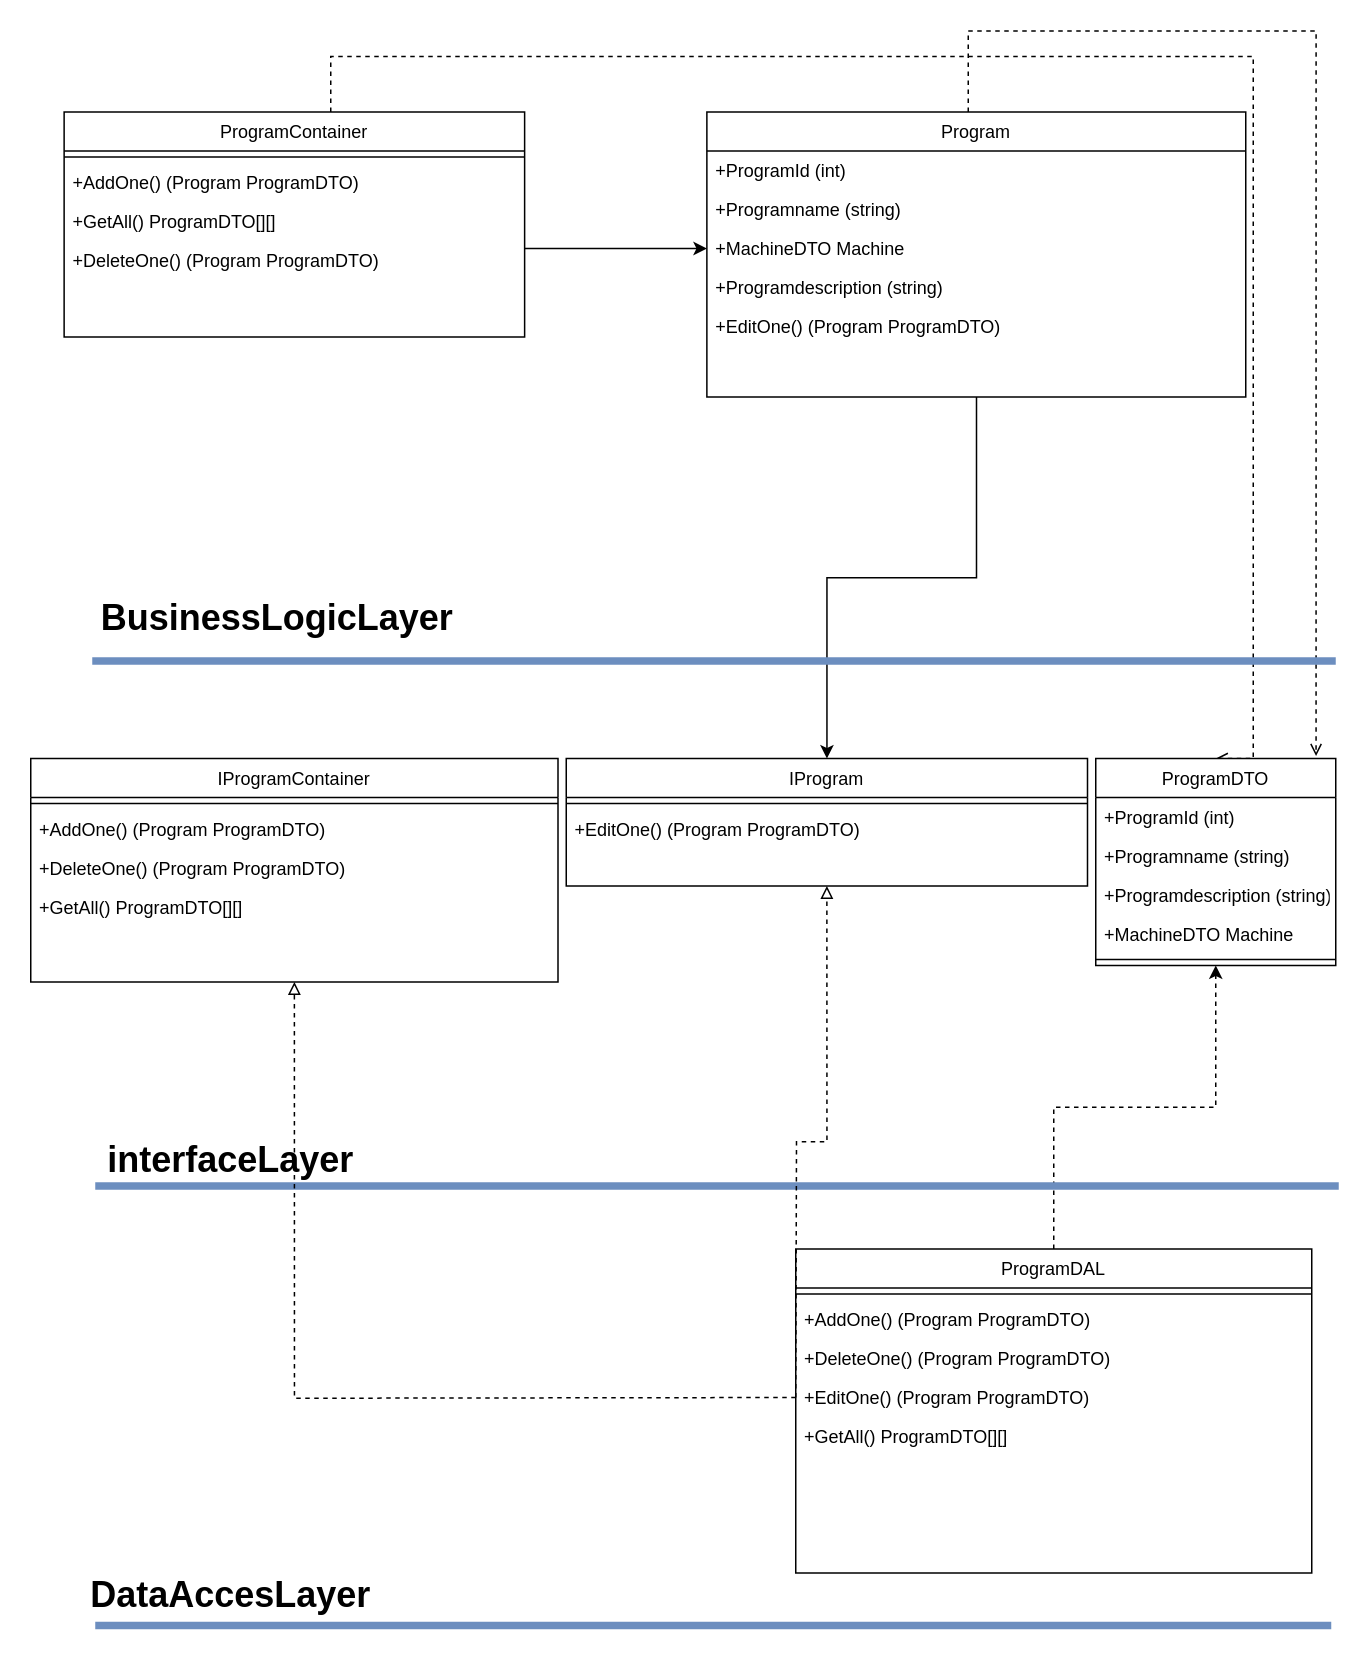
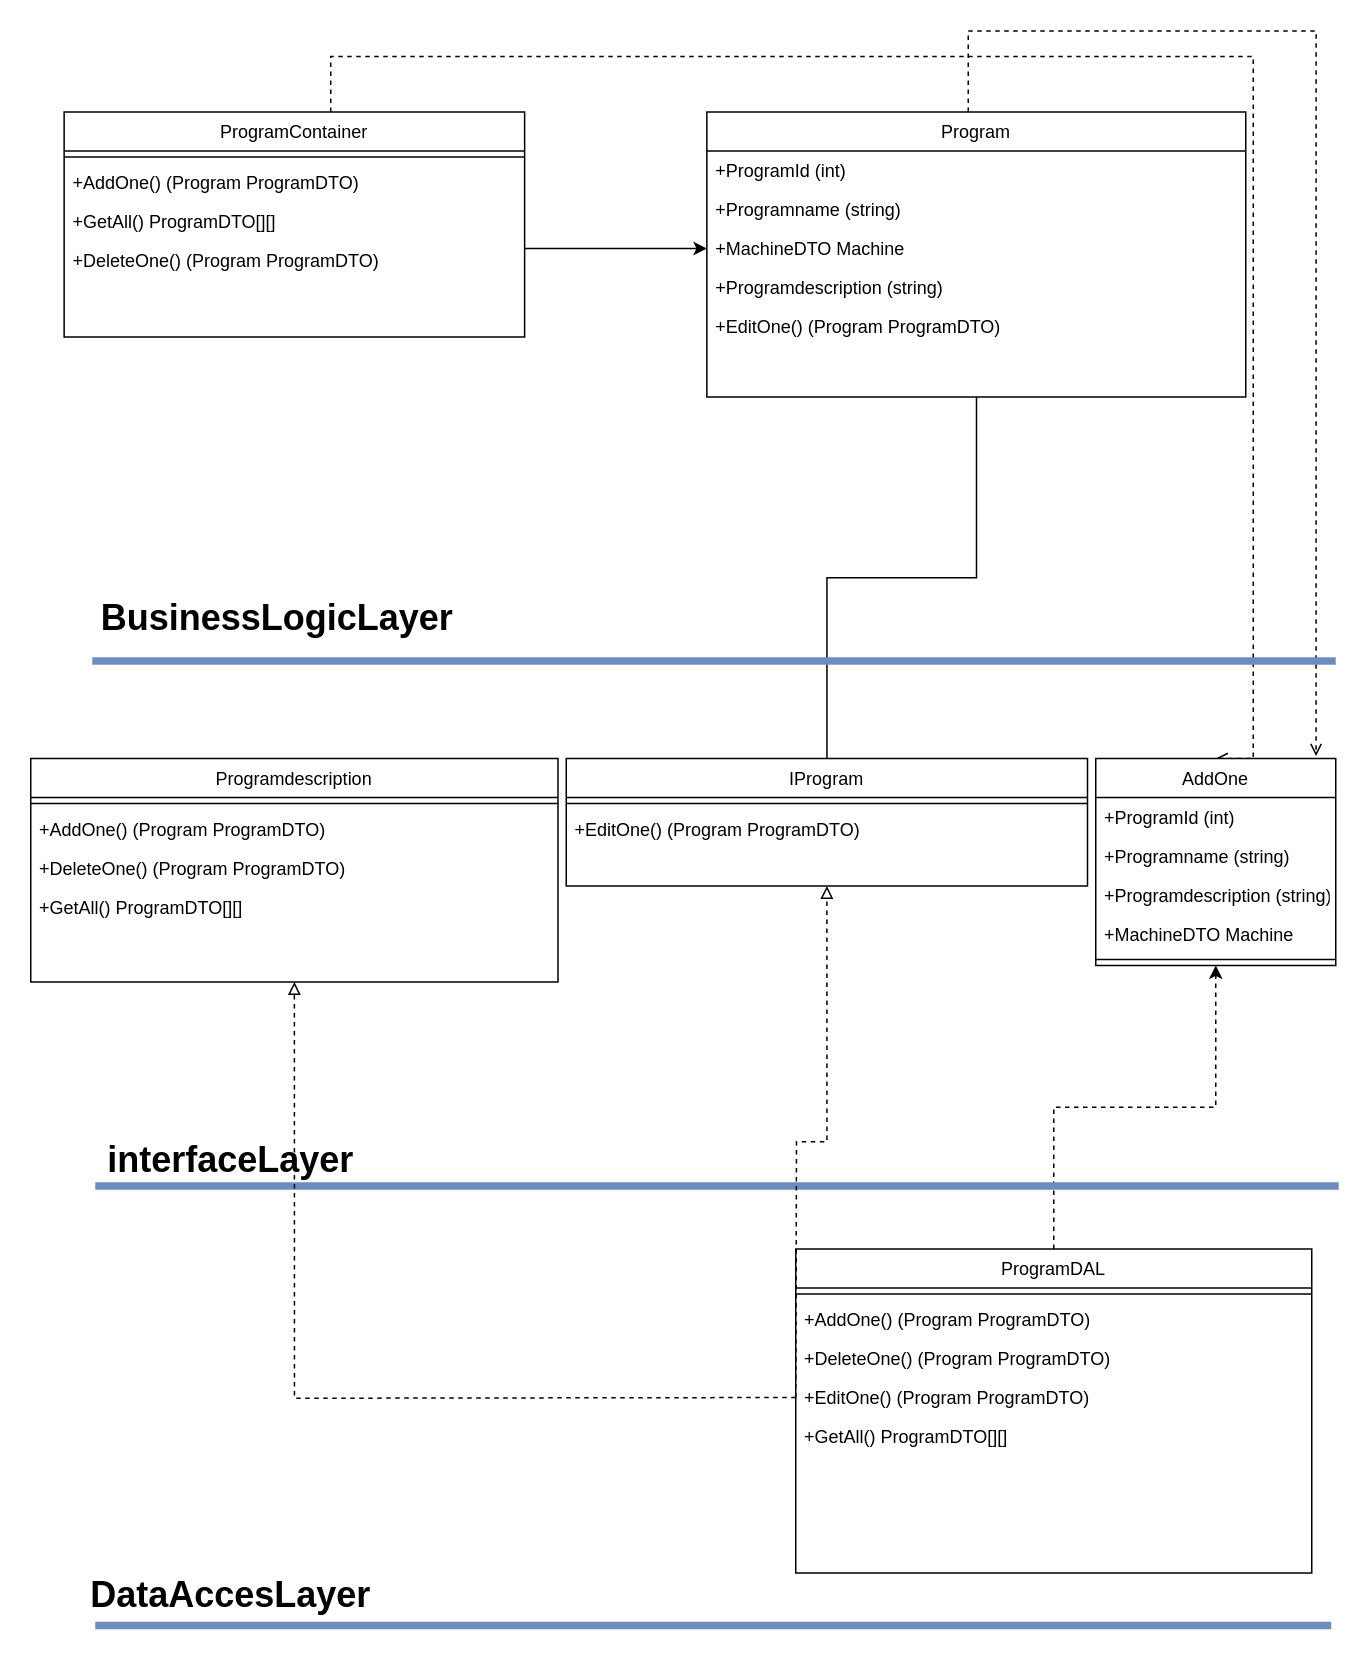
(827, 747) -> (827, 751)
(294, 779) -> (294, 779)
(1215, 779) -> (1215, 779)
